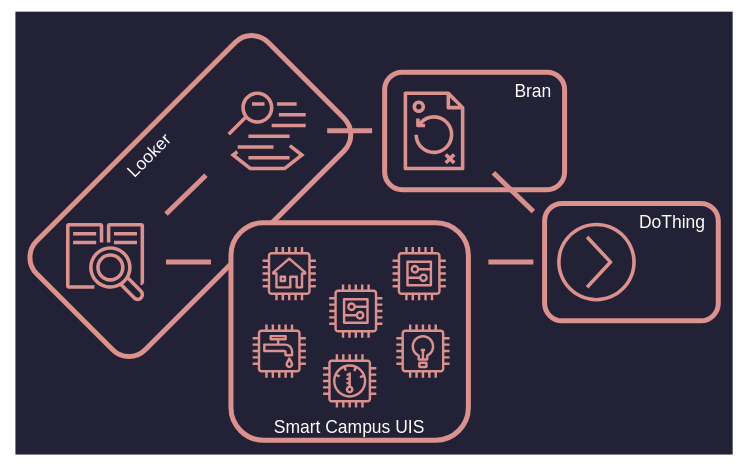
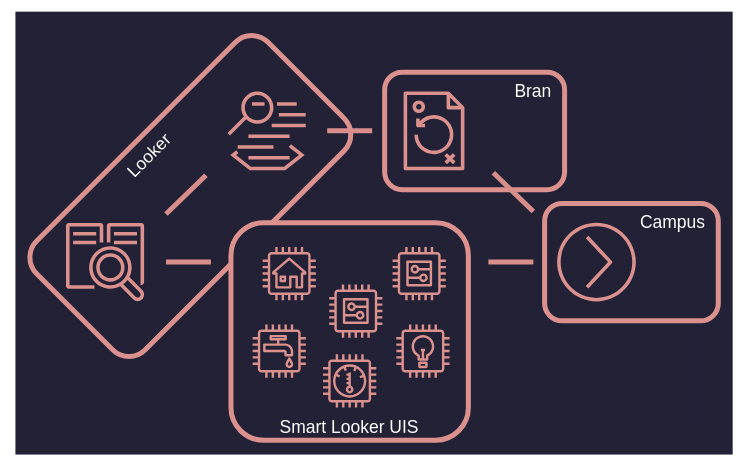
(684, 222) -> (686, 222)
(349, 427) -> (349, 427)
